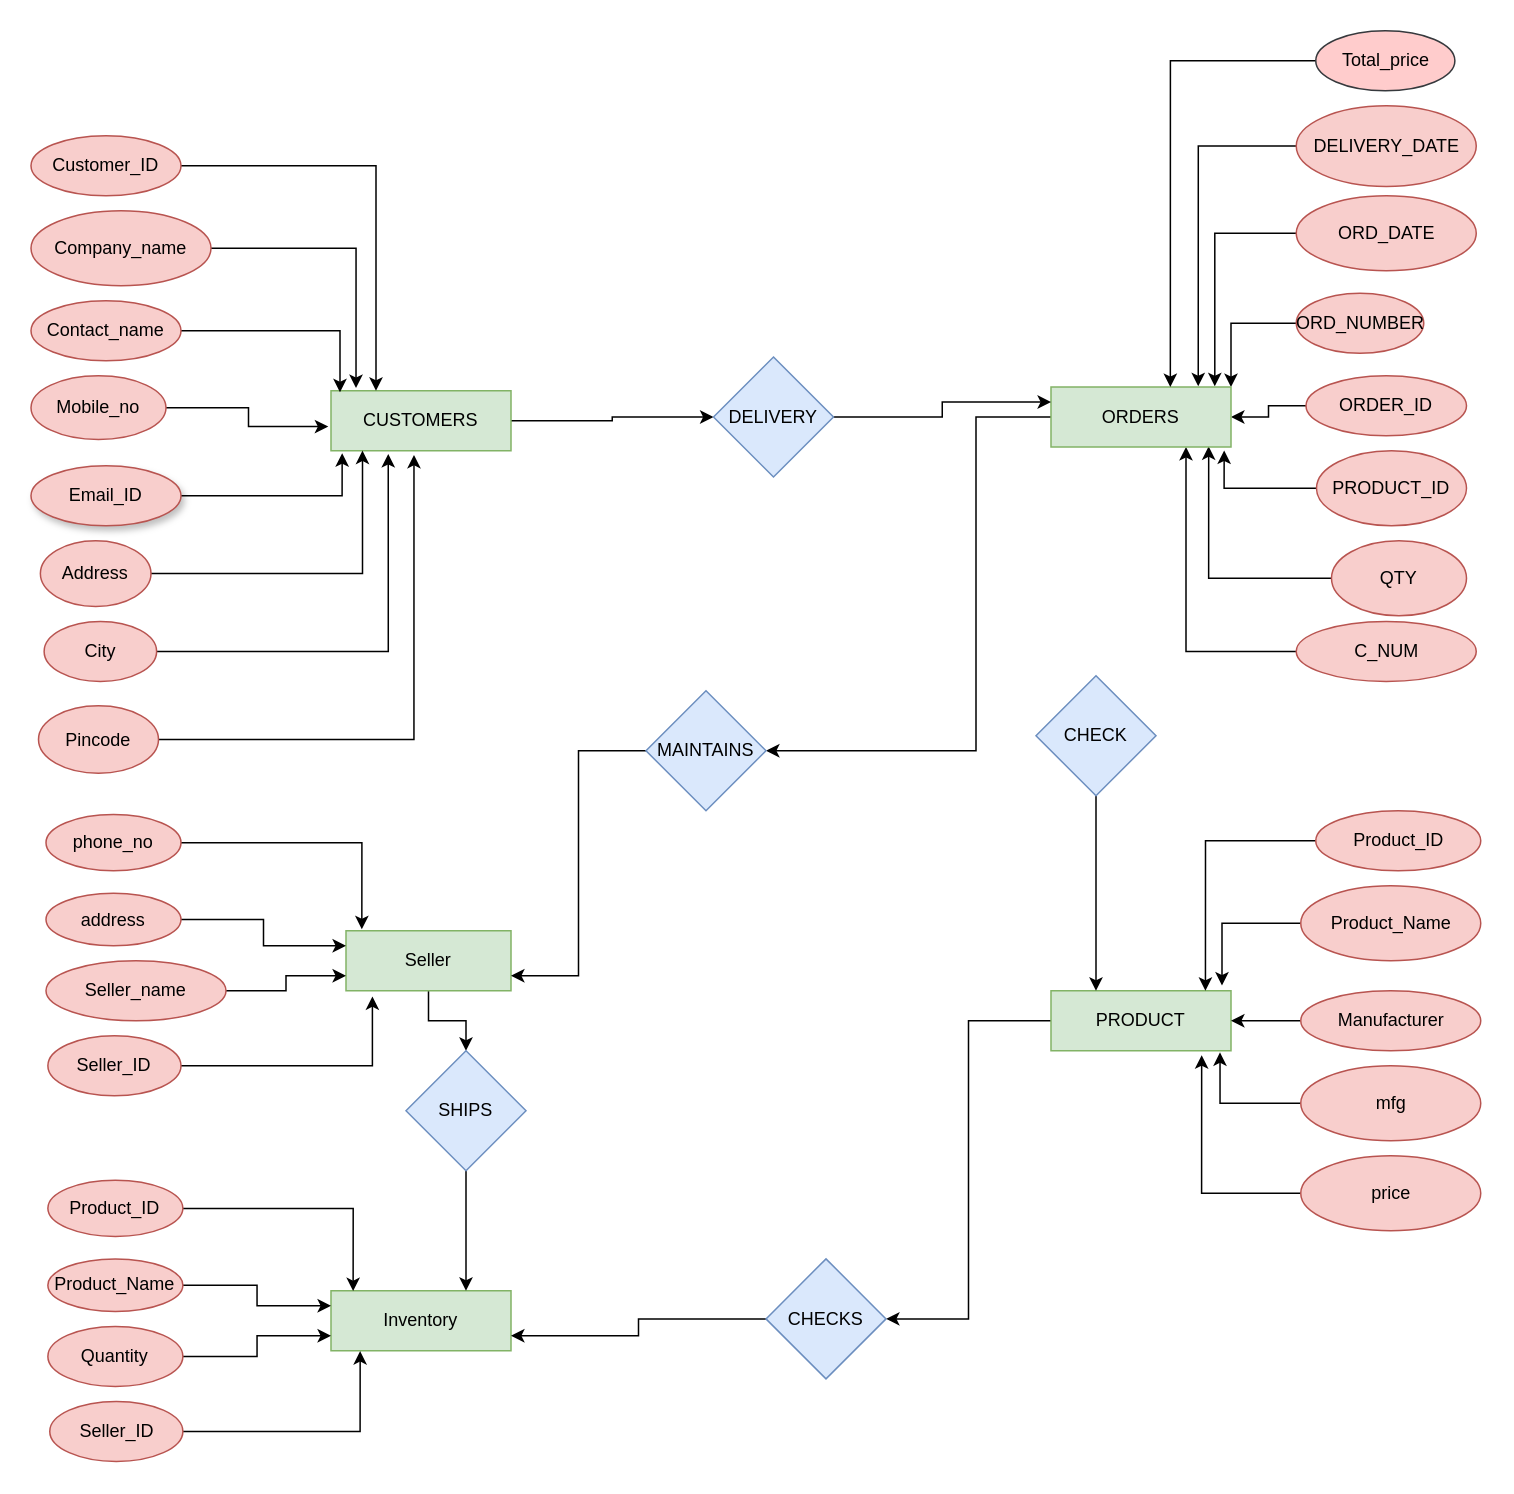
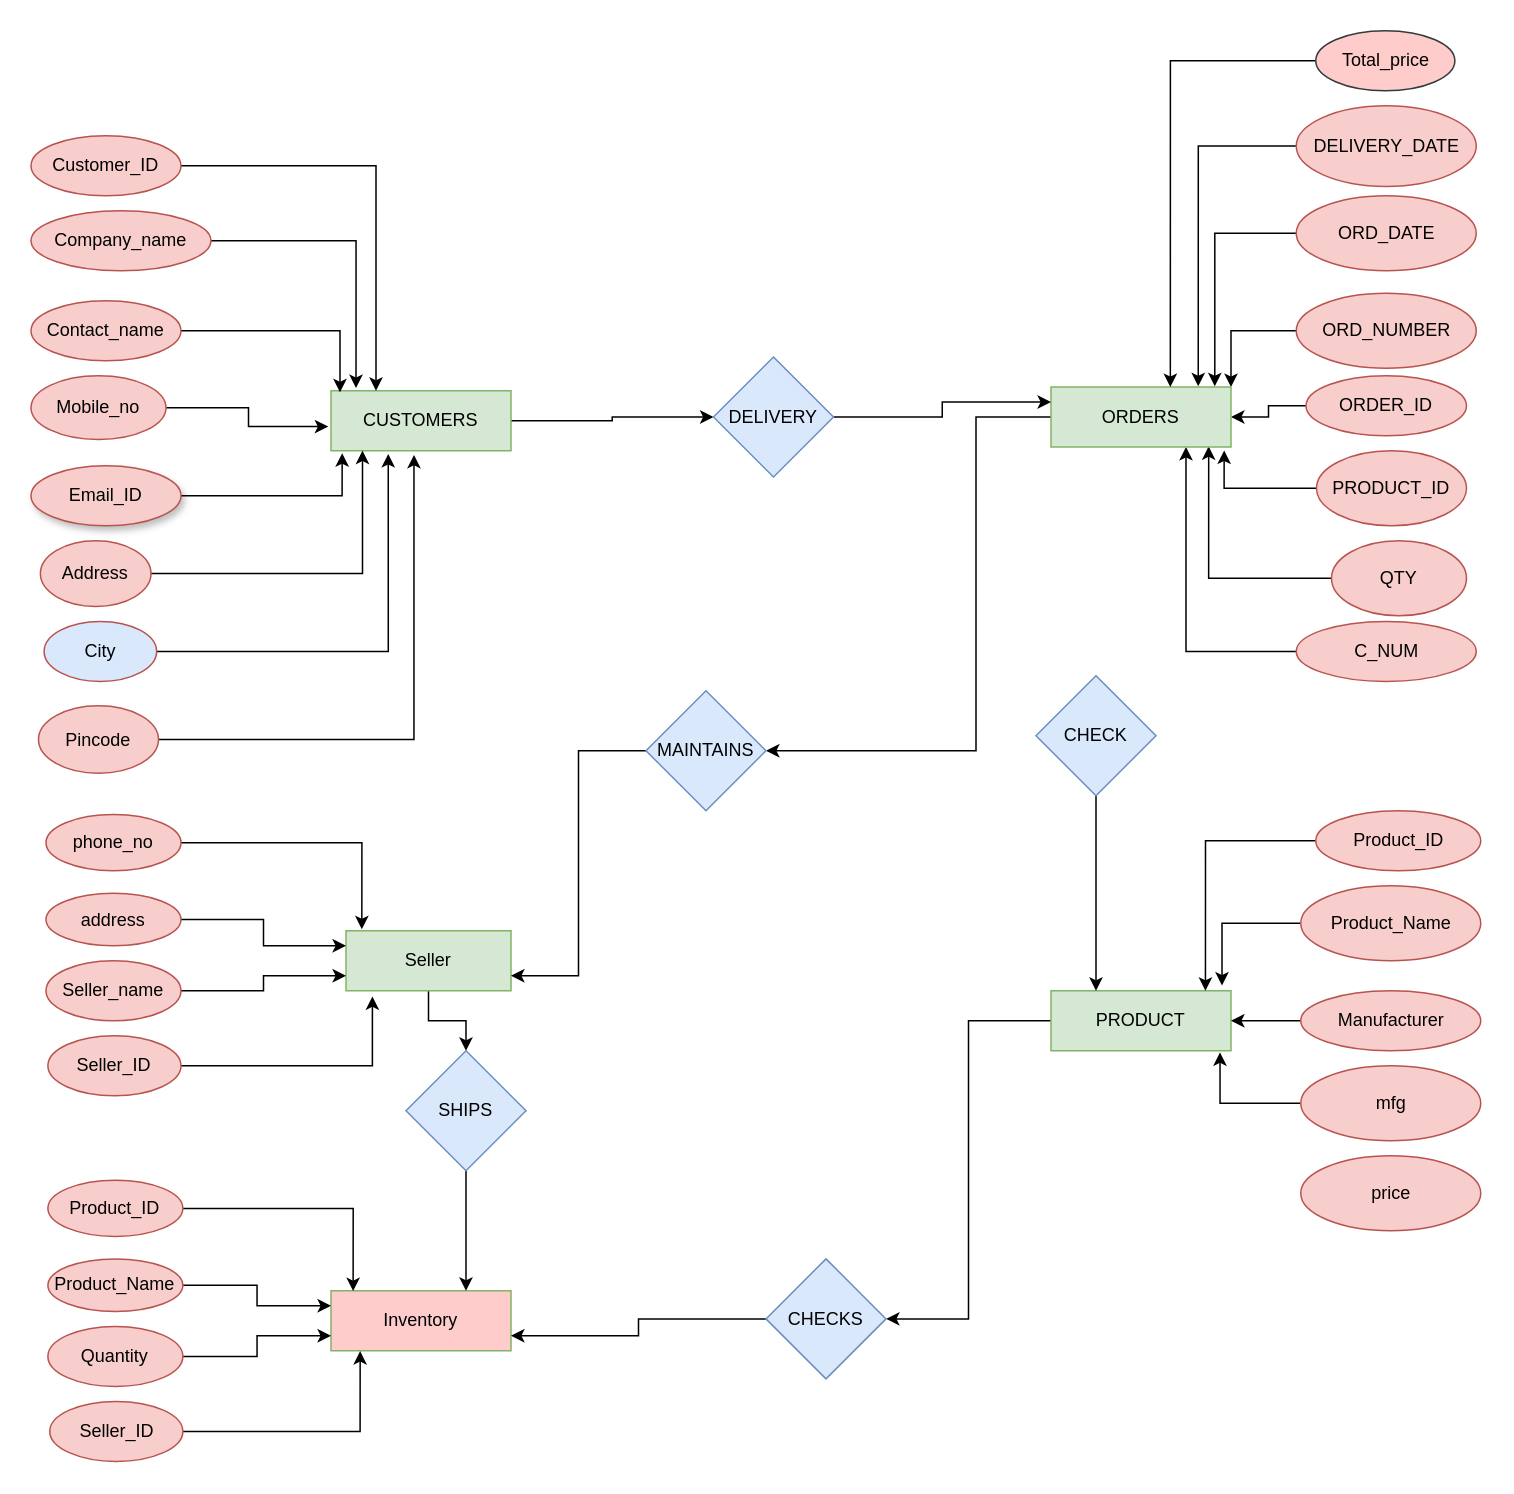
(121, 248) -> (121, 241)
(1360, 323) -> (1386, 331)
(100, 651) -> (100, 651)
(136, 991) -> (113, 991)
(1201, 1179) -> none
(421, 1321) -> (421, 1321)
